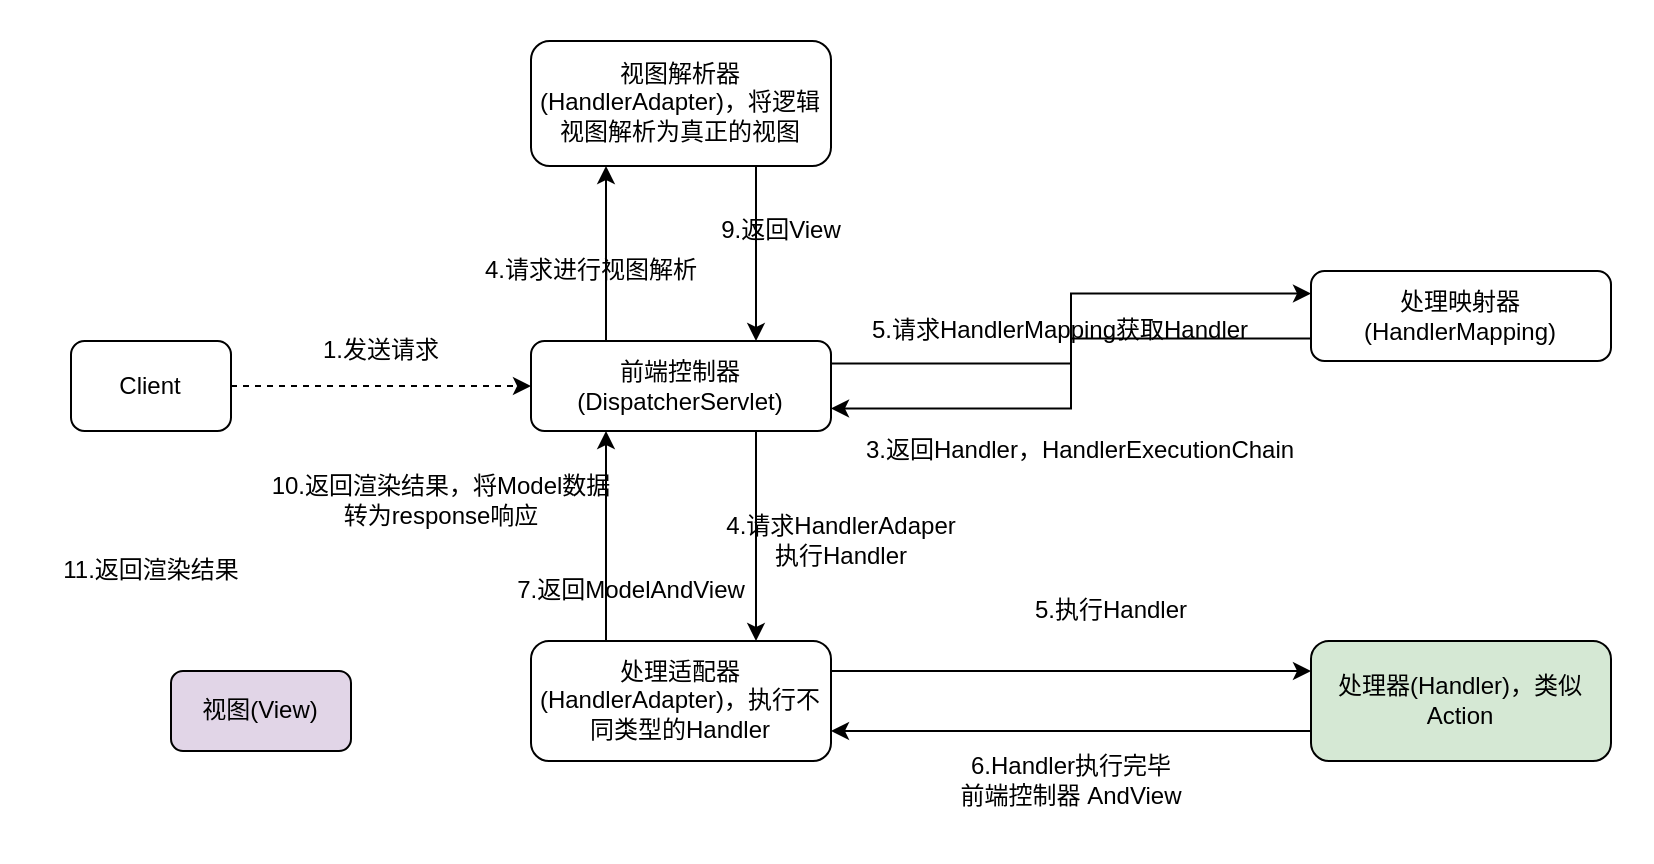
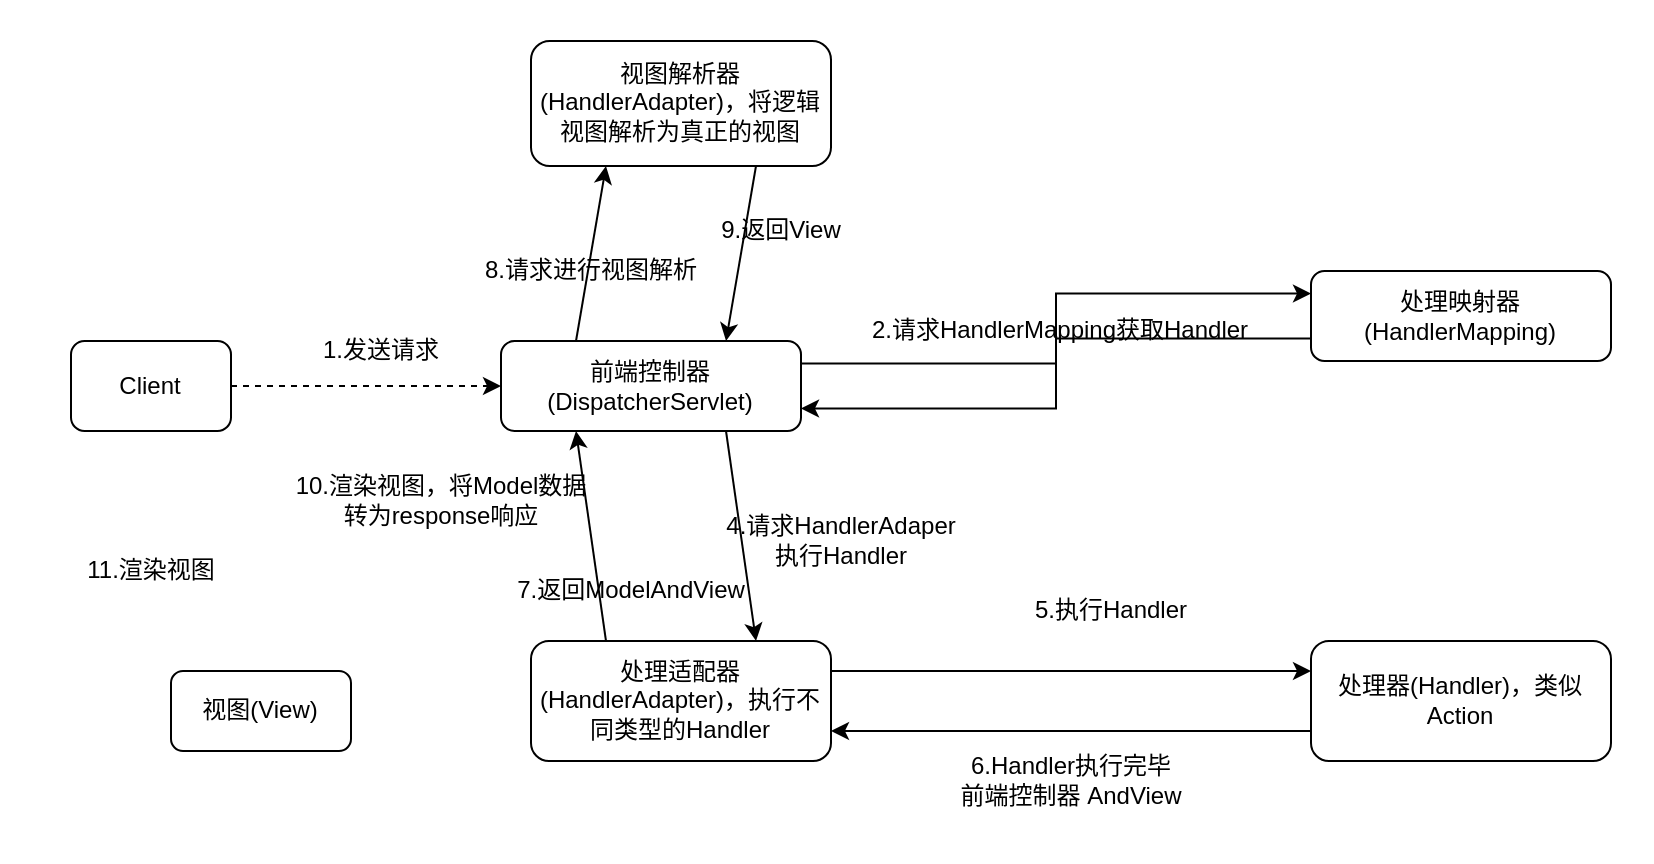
(592, 271) -> (592, 271)
(1061, 331) -> (1061, 331)
(681, 386) -> (651, 386)
(1081, 451) -> none
(442, 501) -> (442, 501)
(152, 571) -> (152, 571)
(1461, 701) -> (1461, 701)
(261, 711) -> (261, 711)
